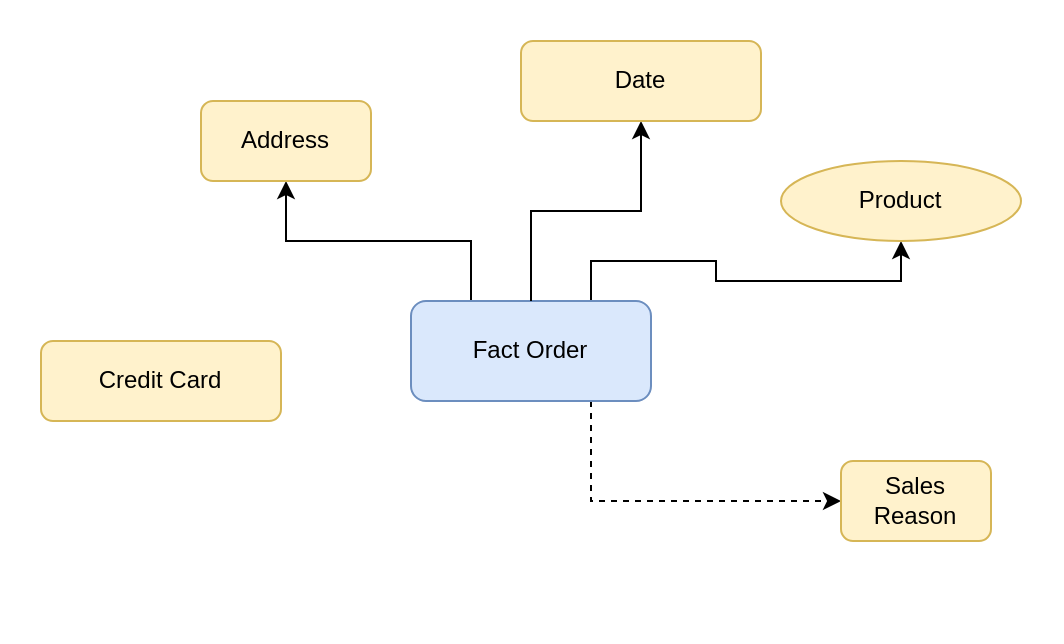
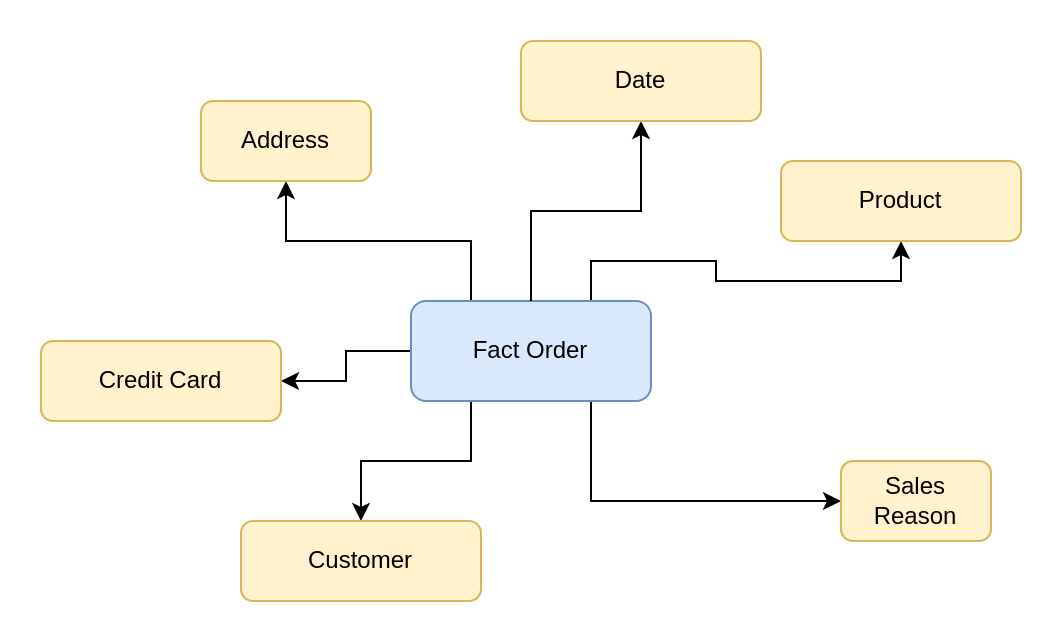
(901, 201) -> (901, 201)
none -> (346, 359)
none -> (423, 461)
(660, 501) -> (660, 501)
none -> (361, 561)
